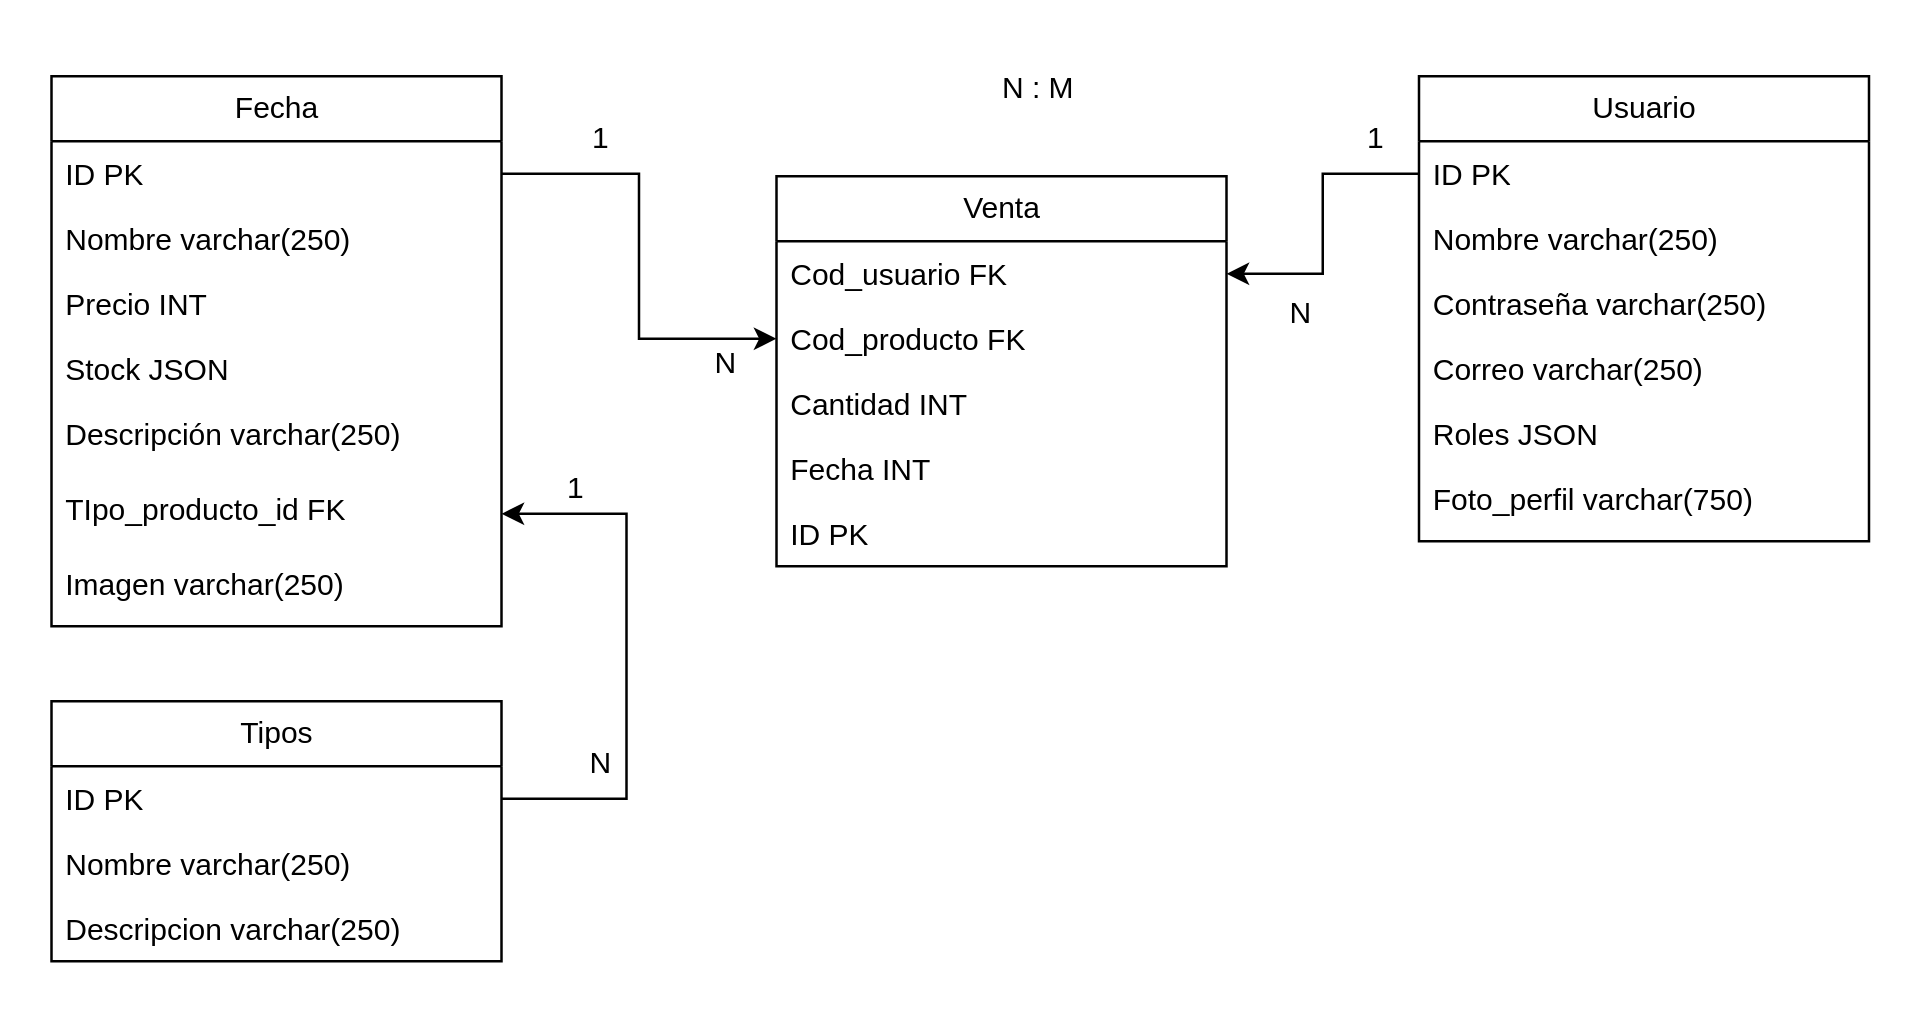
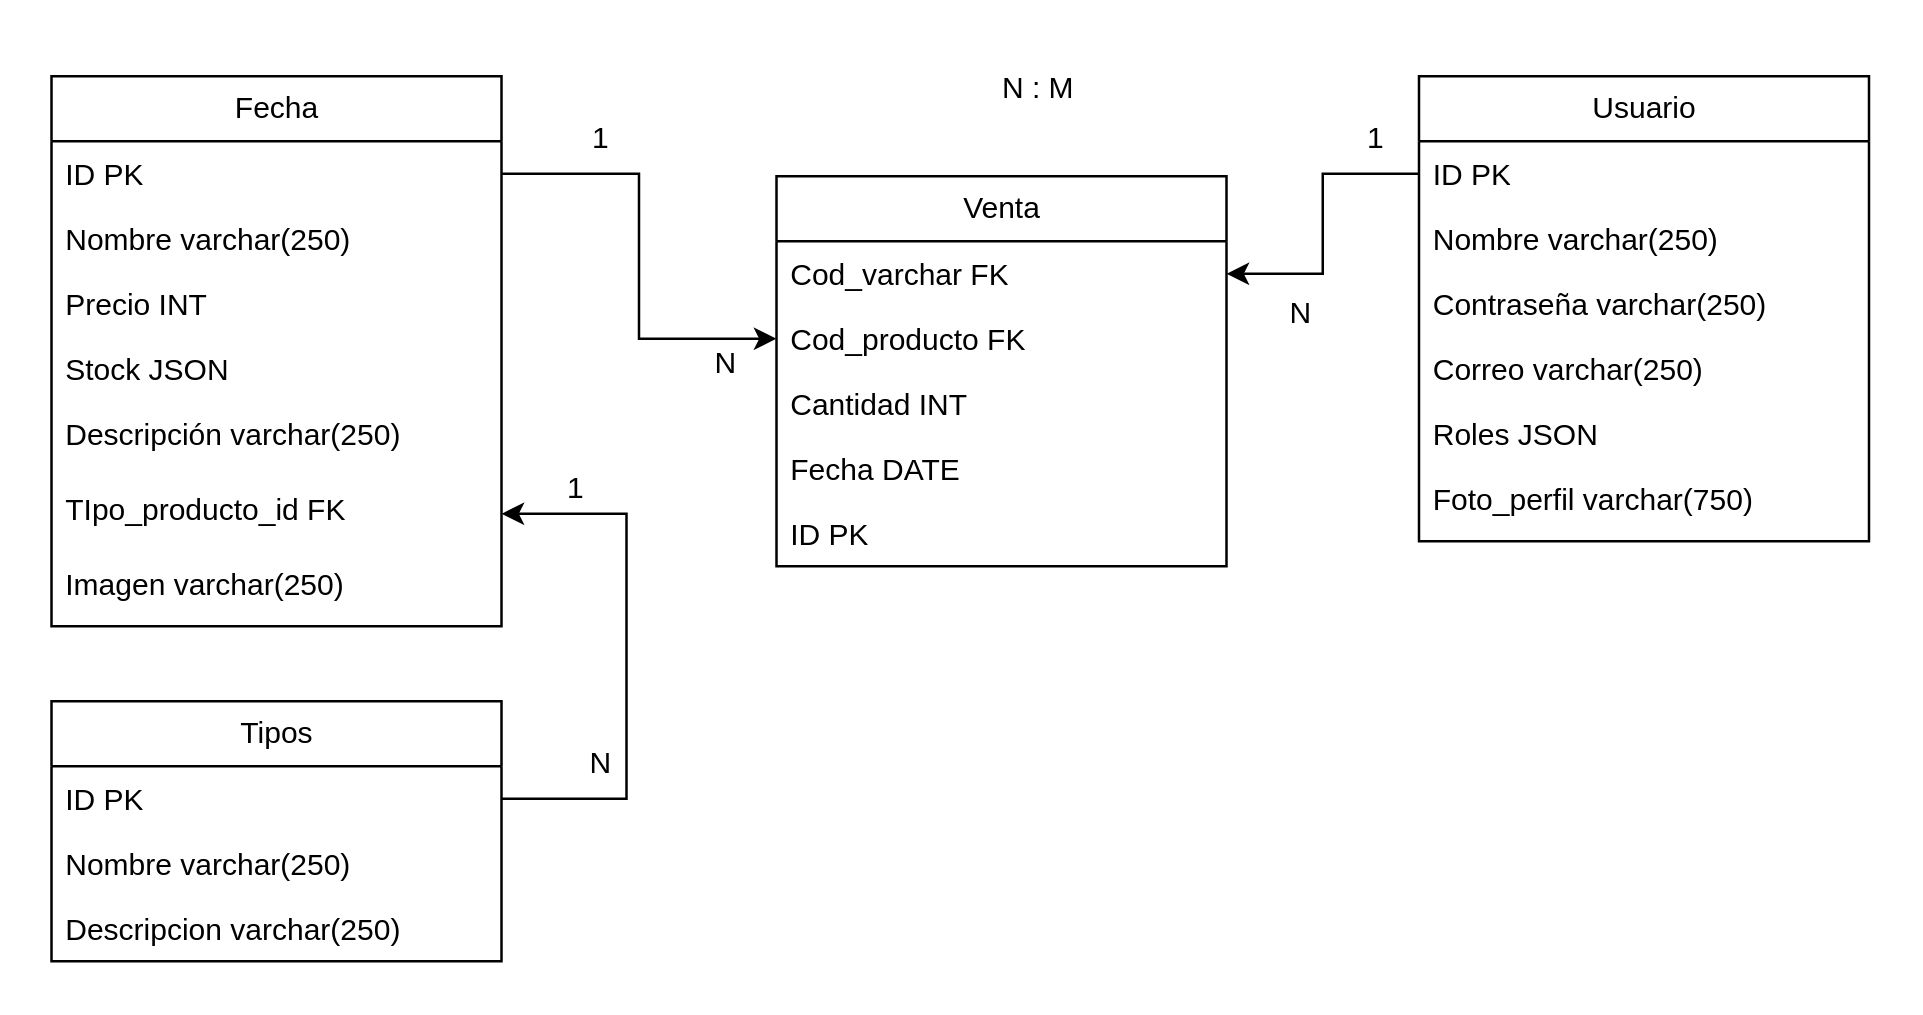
(901, 277) -> (905, 277)
(863, 472) -> (871, 472)
